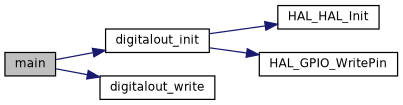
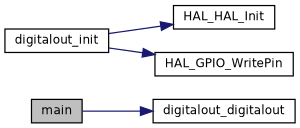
(74, 56) -> none
(157, 88) -> (224, 111)
